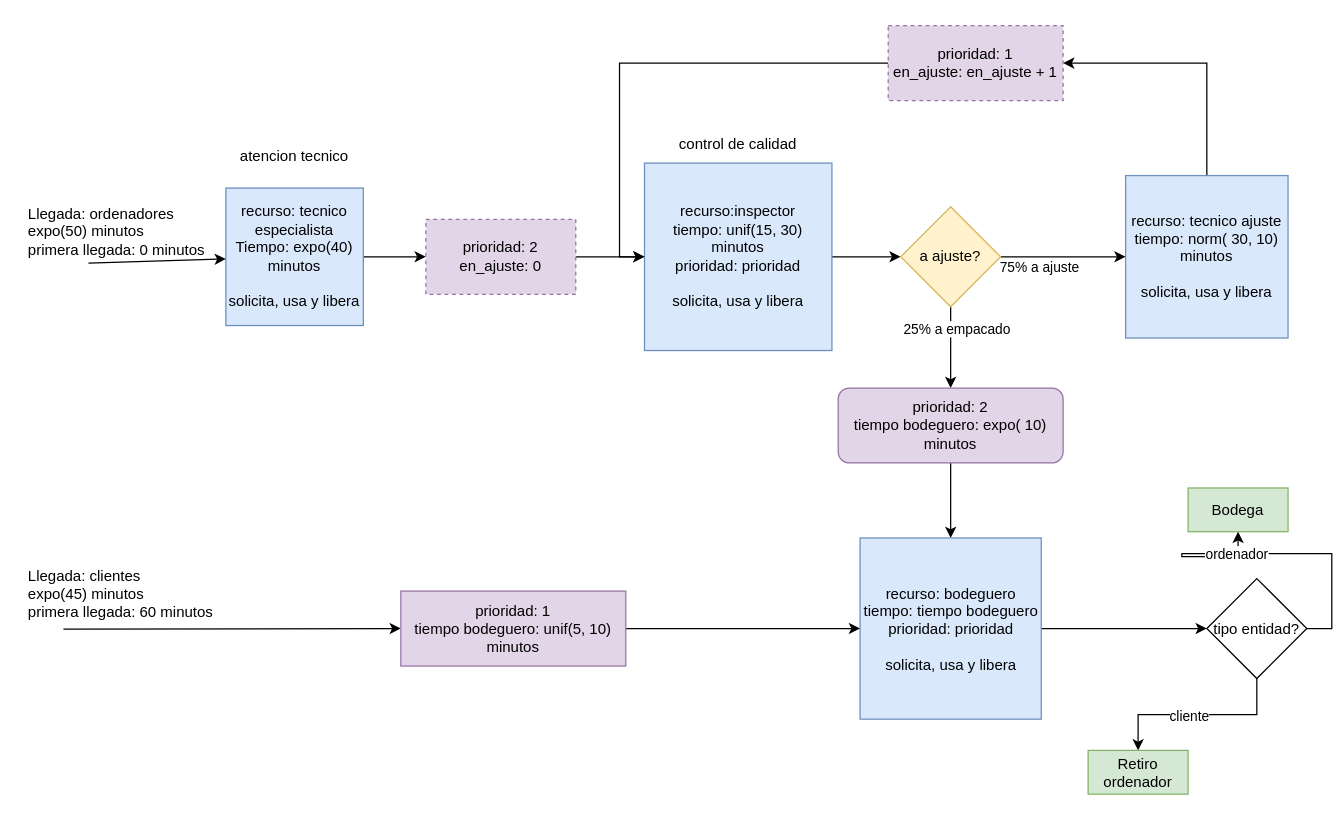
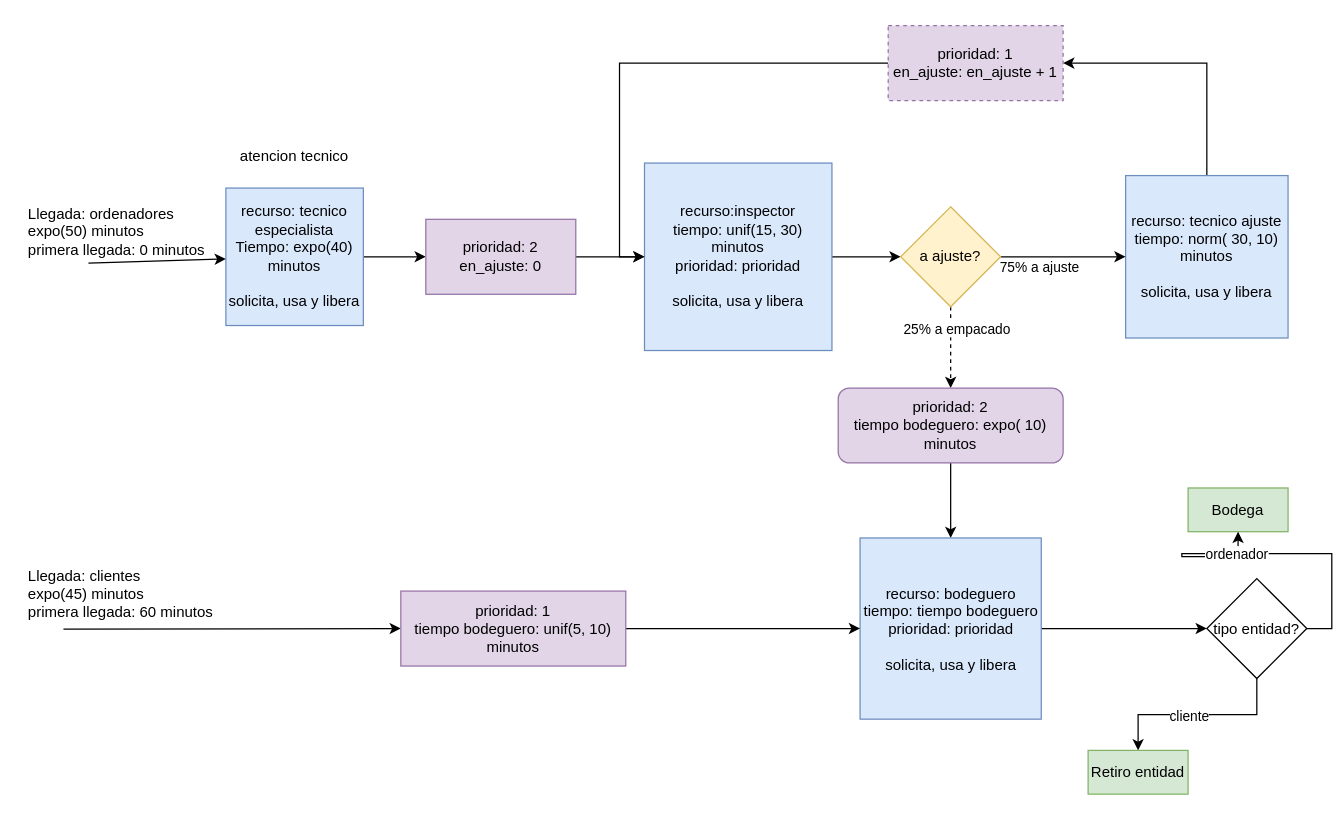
(738, 144) -> none
(501, 257) -> (501, 257)
(951, 359) -> (951, 359)
(1138, 773) -> (1138, 773)
